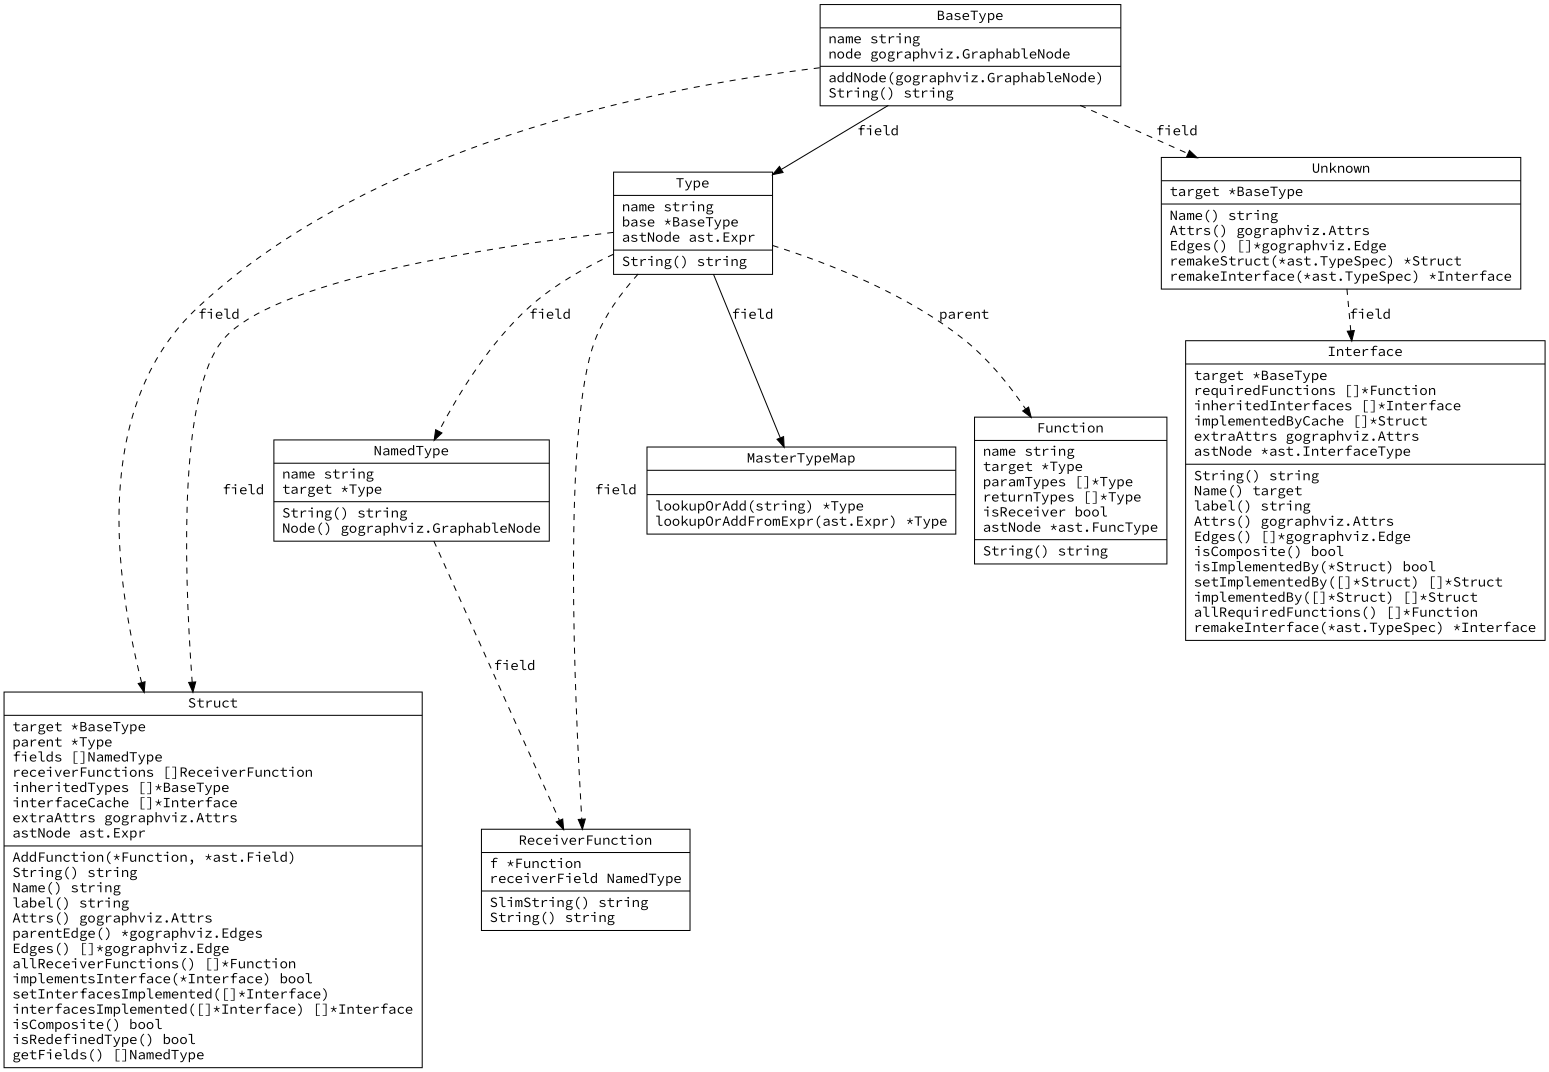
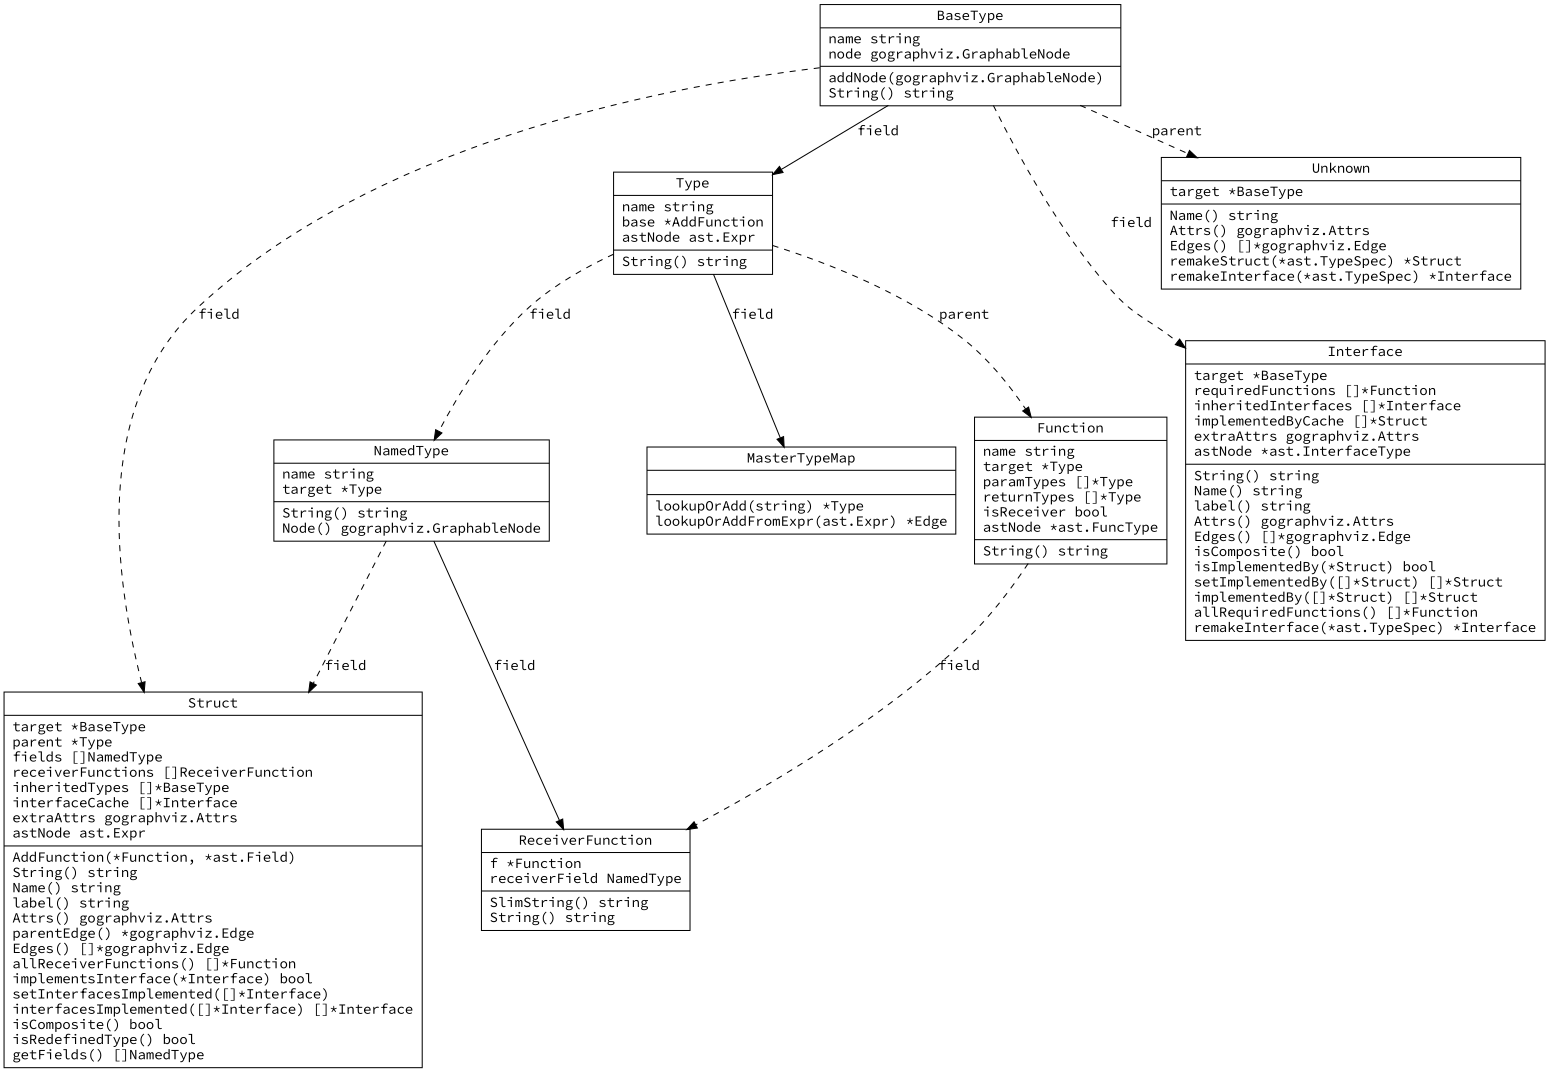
(1177, 132) -> (1177, 132)
(680, 222) -> (693, 222)
(1349, 310) -> (1070, 237)
(247, 320) -> (350, 612)
(1248, 491) -> (1248, 491)
(801, 521) -> (801, 521)
(574, 539) -> (877, 713)
(497, 681) -> (497, 681)
(138, 934) -> (134, 934)
